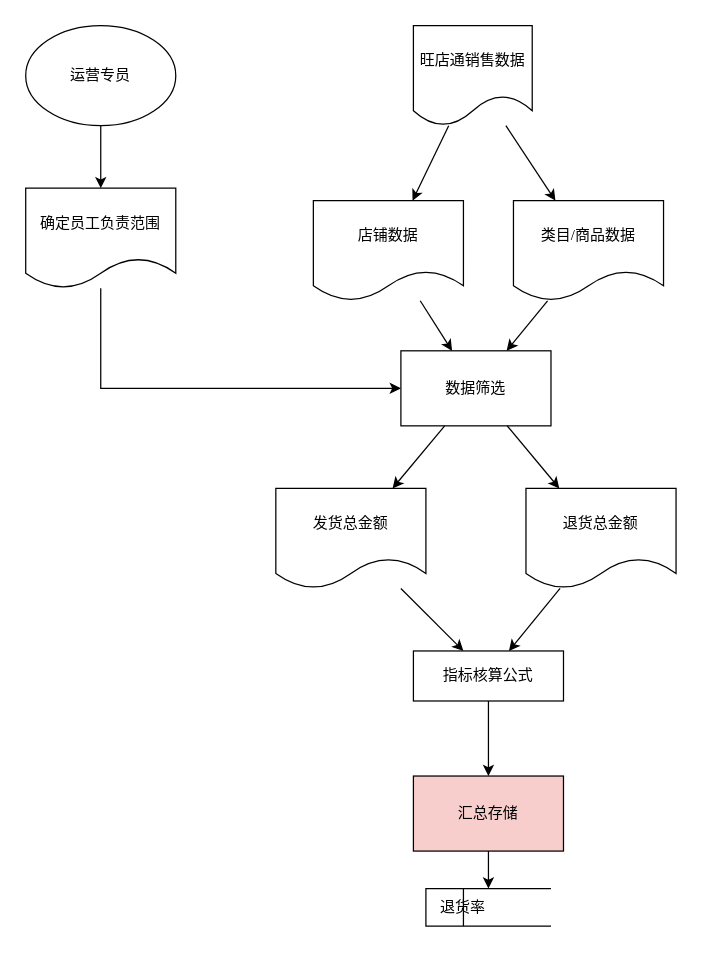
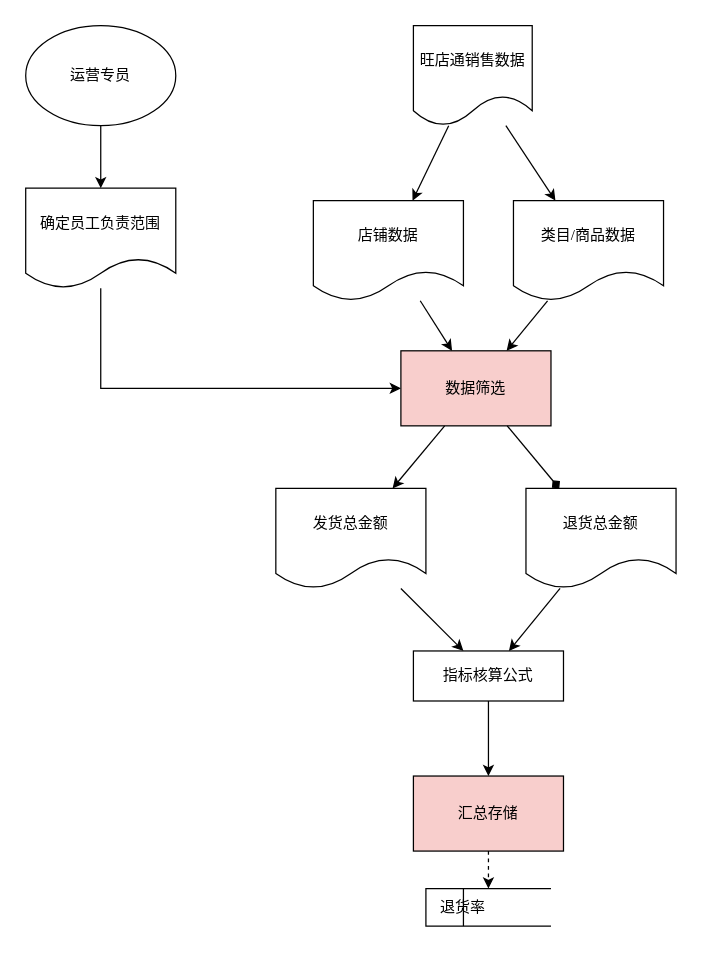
(476, 388) -> (476, 388)
(553, 480) -> (552, 480)
(488, 866) -> (488, 866)
